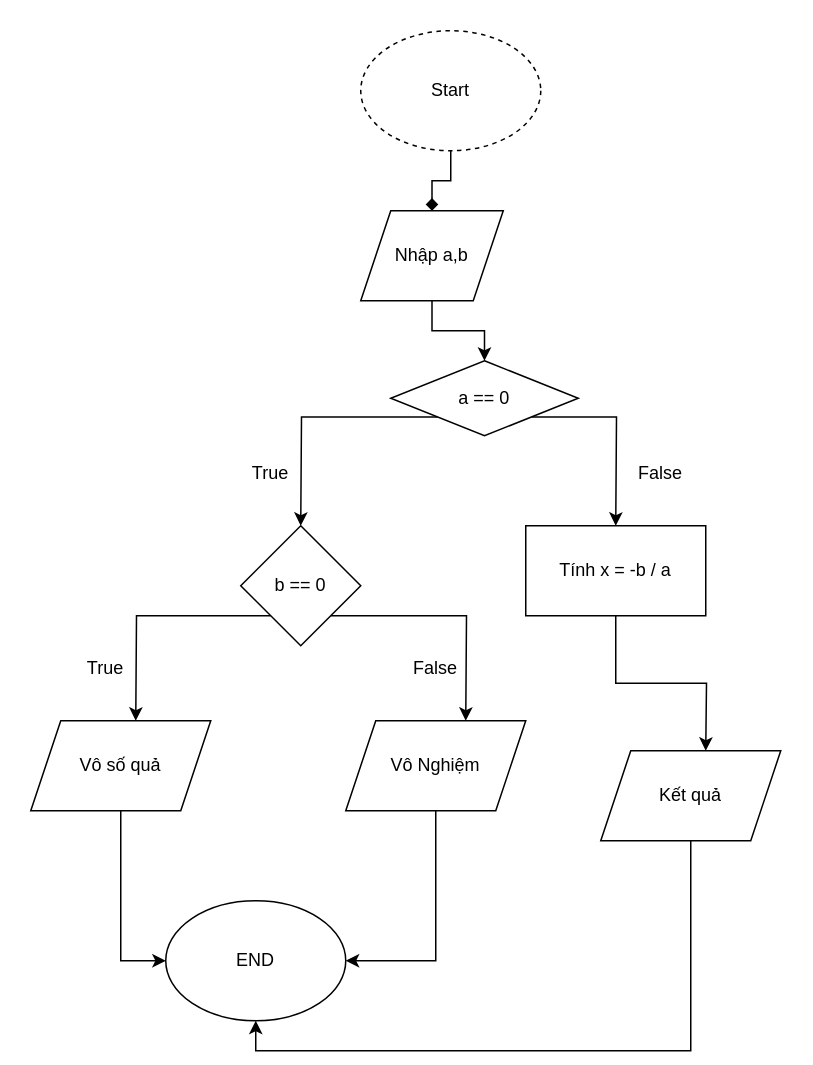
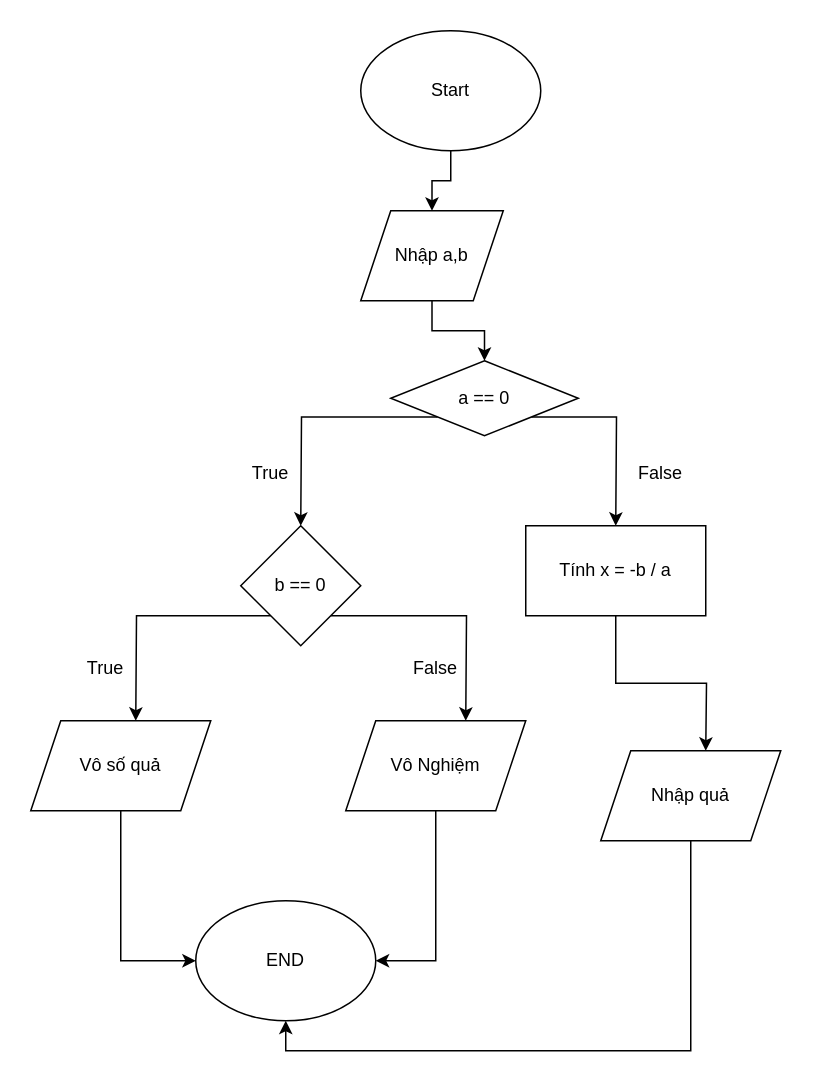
(451, 91) -> (451, 91)
(432, 198) -> (432, 199)
(691, 796) -> (691, 796)
(256, 961) -> (286, 961)
